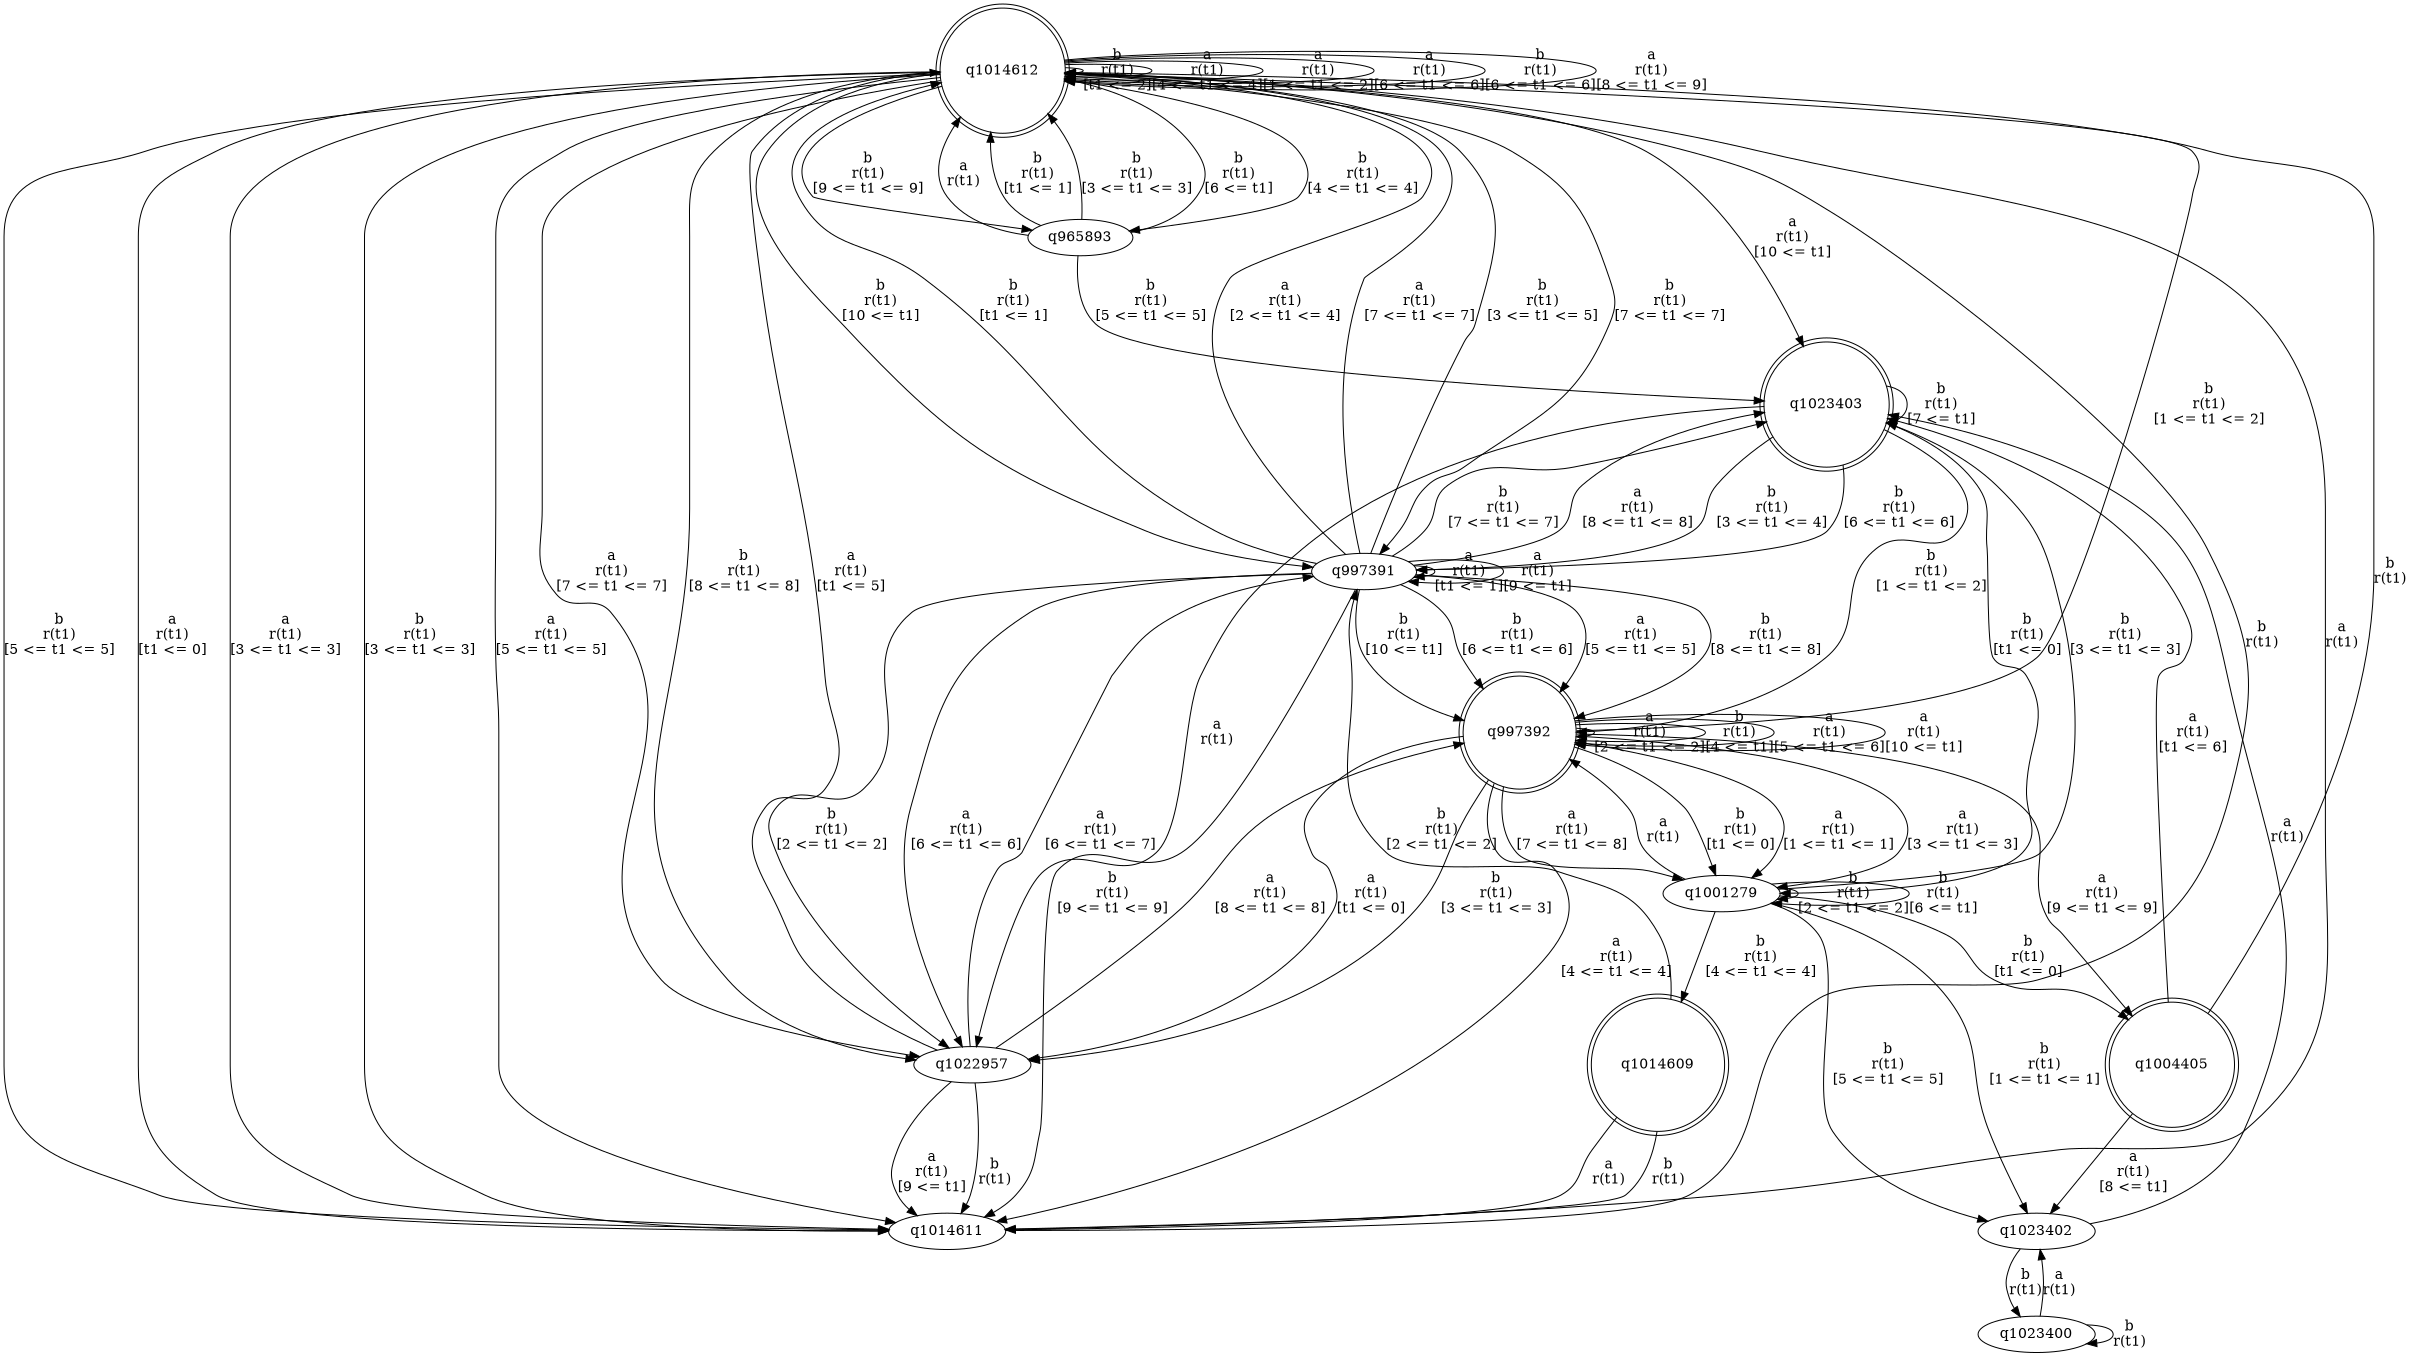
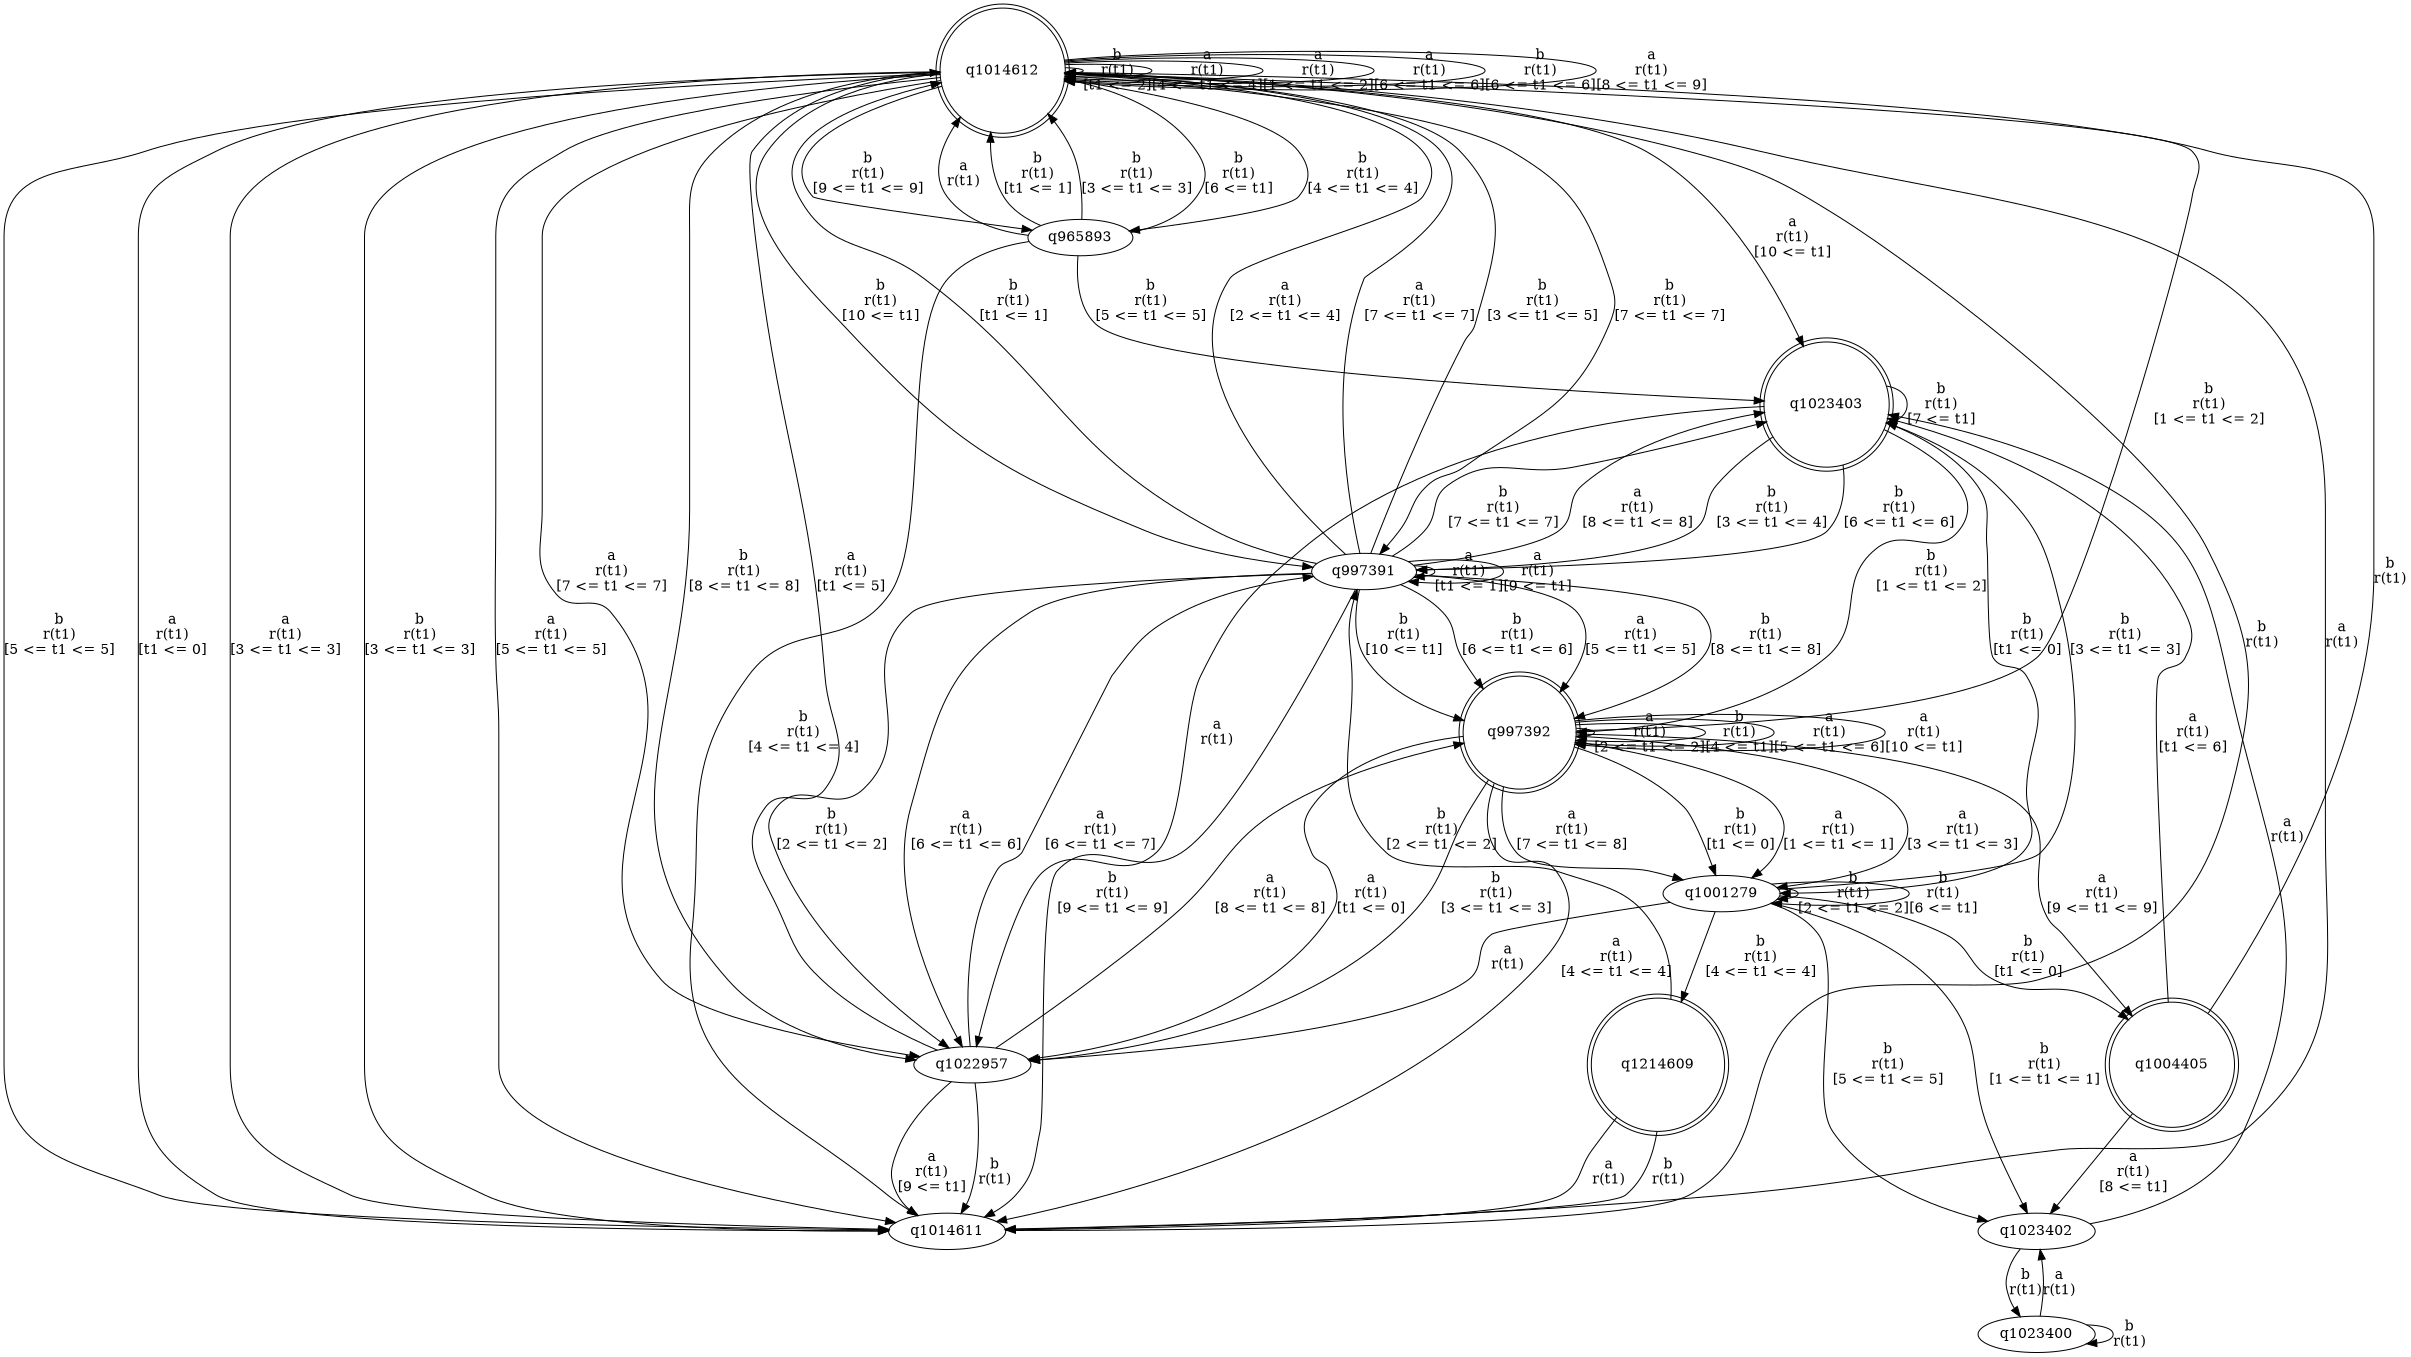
none -> (731, 702)
(1635, 821) -> (1373, 1016)
(1658, 1065) -> (1658, 1065)
